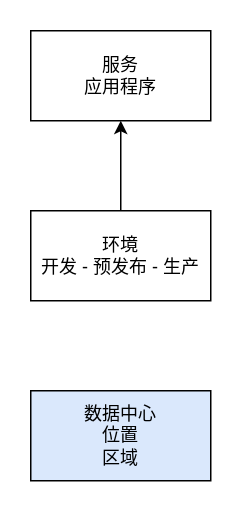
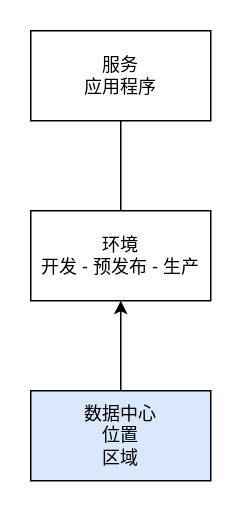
(121, 132) -> (121, 127)
none -> (121, 351)
